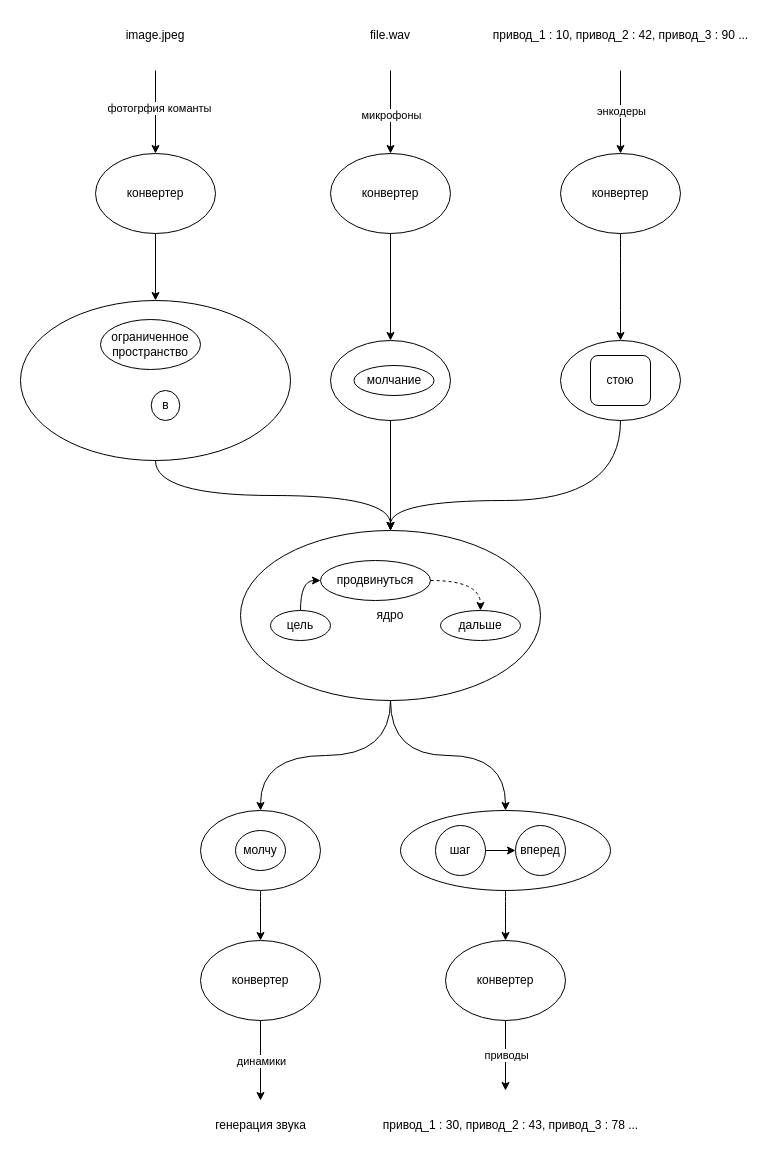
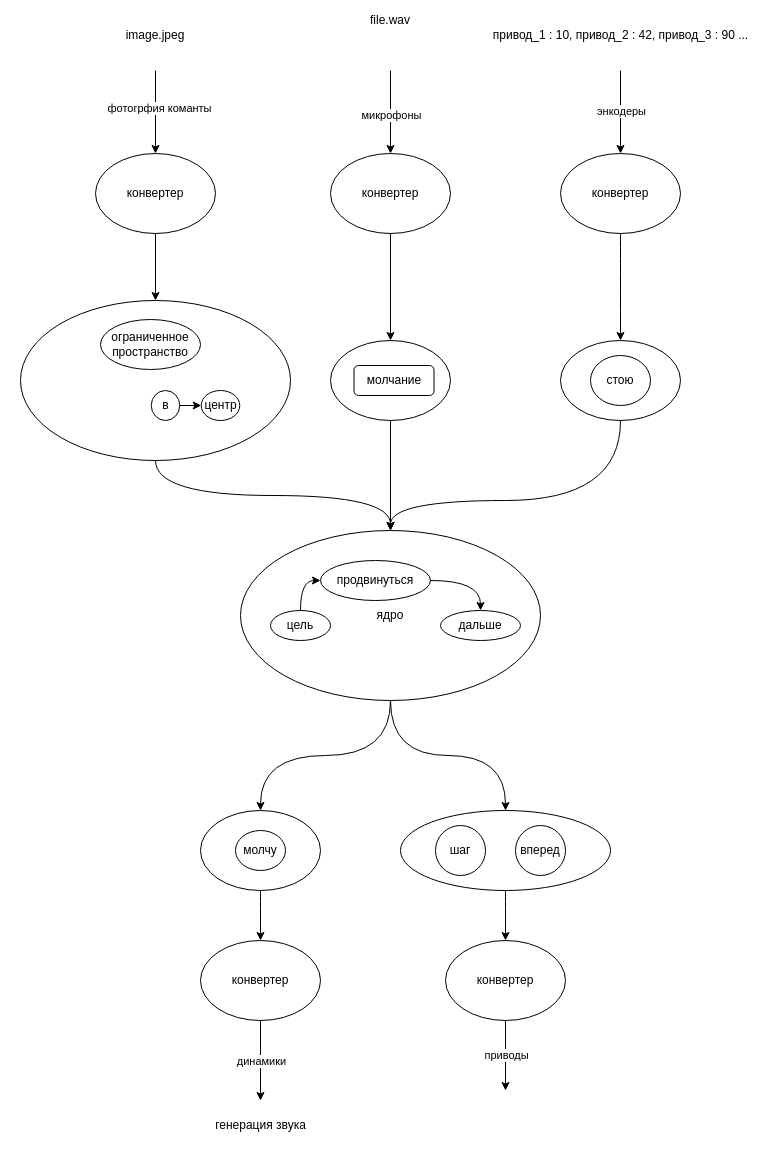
(391, 36) -> (391, 21)
(394, 381) -> (394, 381)
(621, 381) -> (621, 381)
none -> (187, 406)
none -> (221, 406)
(460, 584) -> (460, 584)
(497, 851) -> none
(511, 1126) -> none
